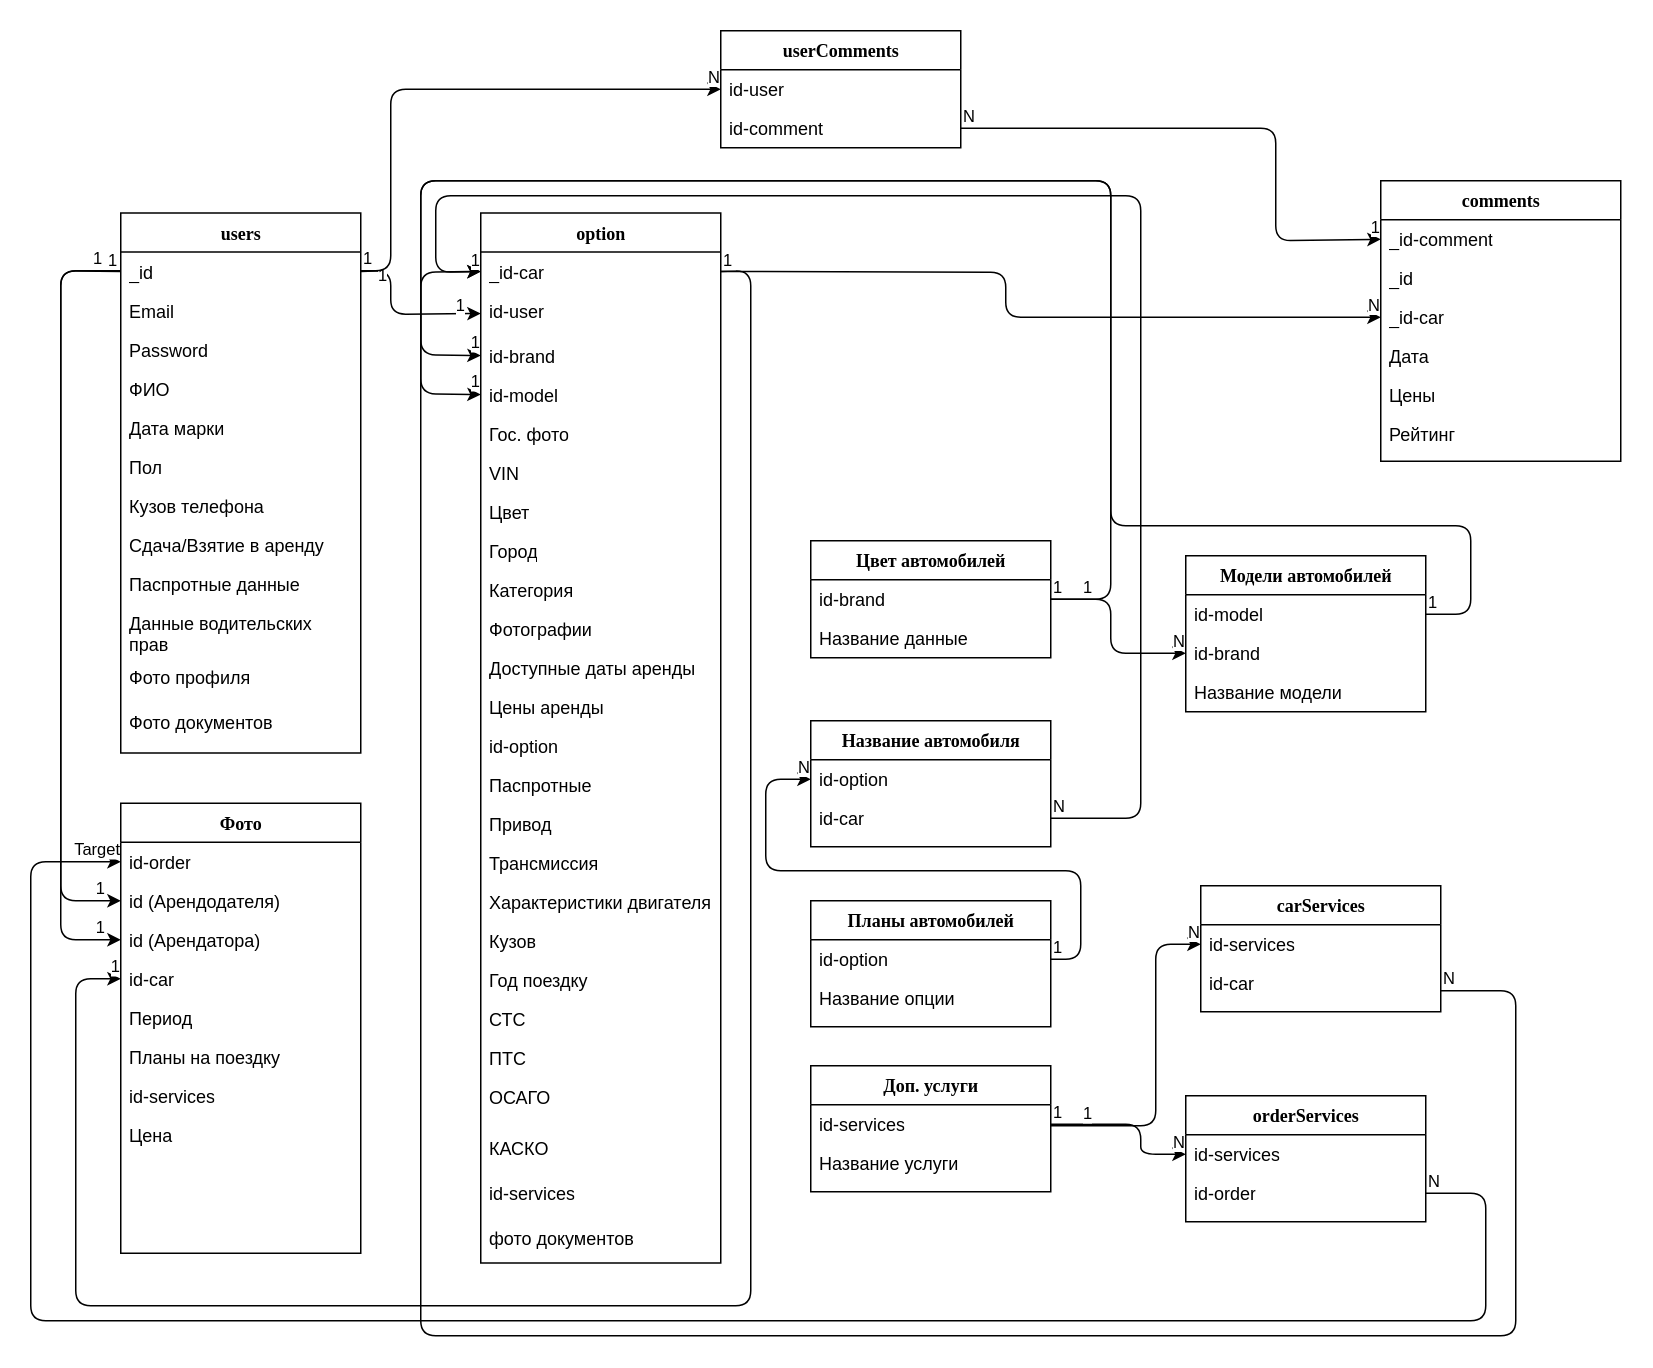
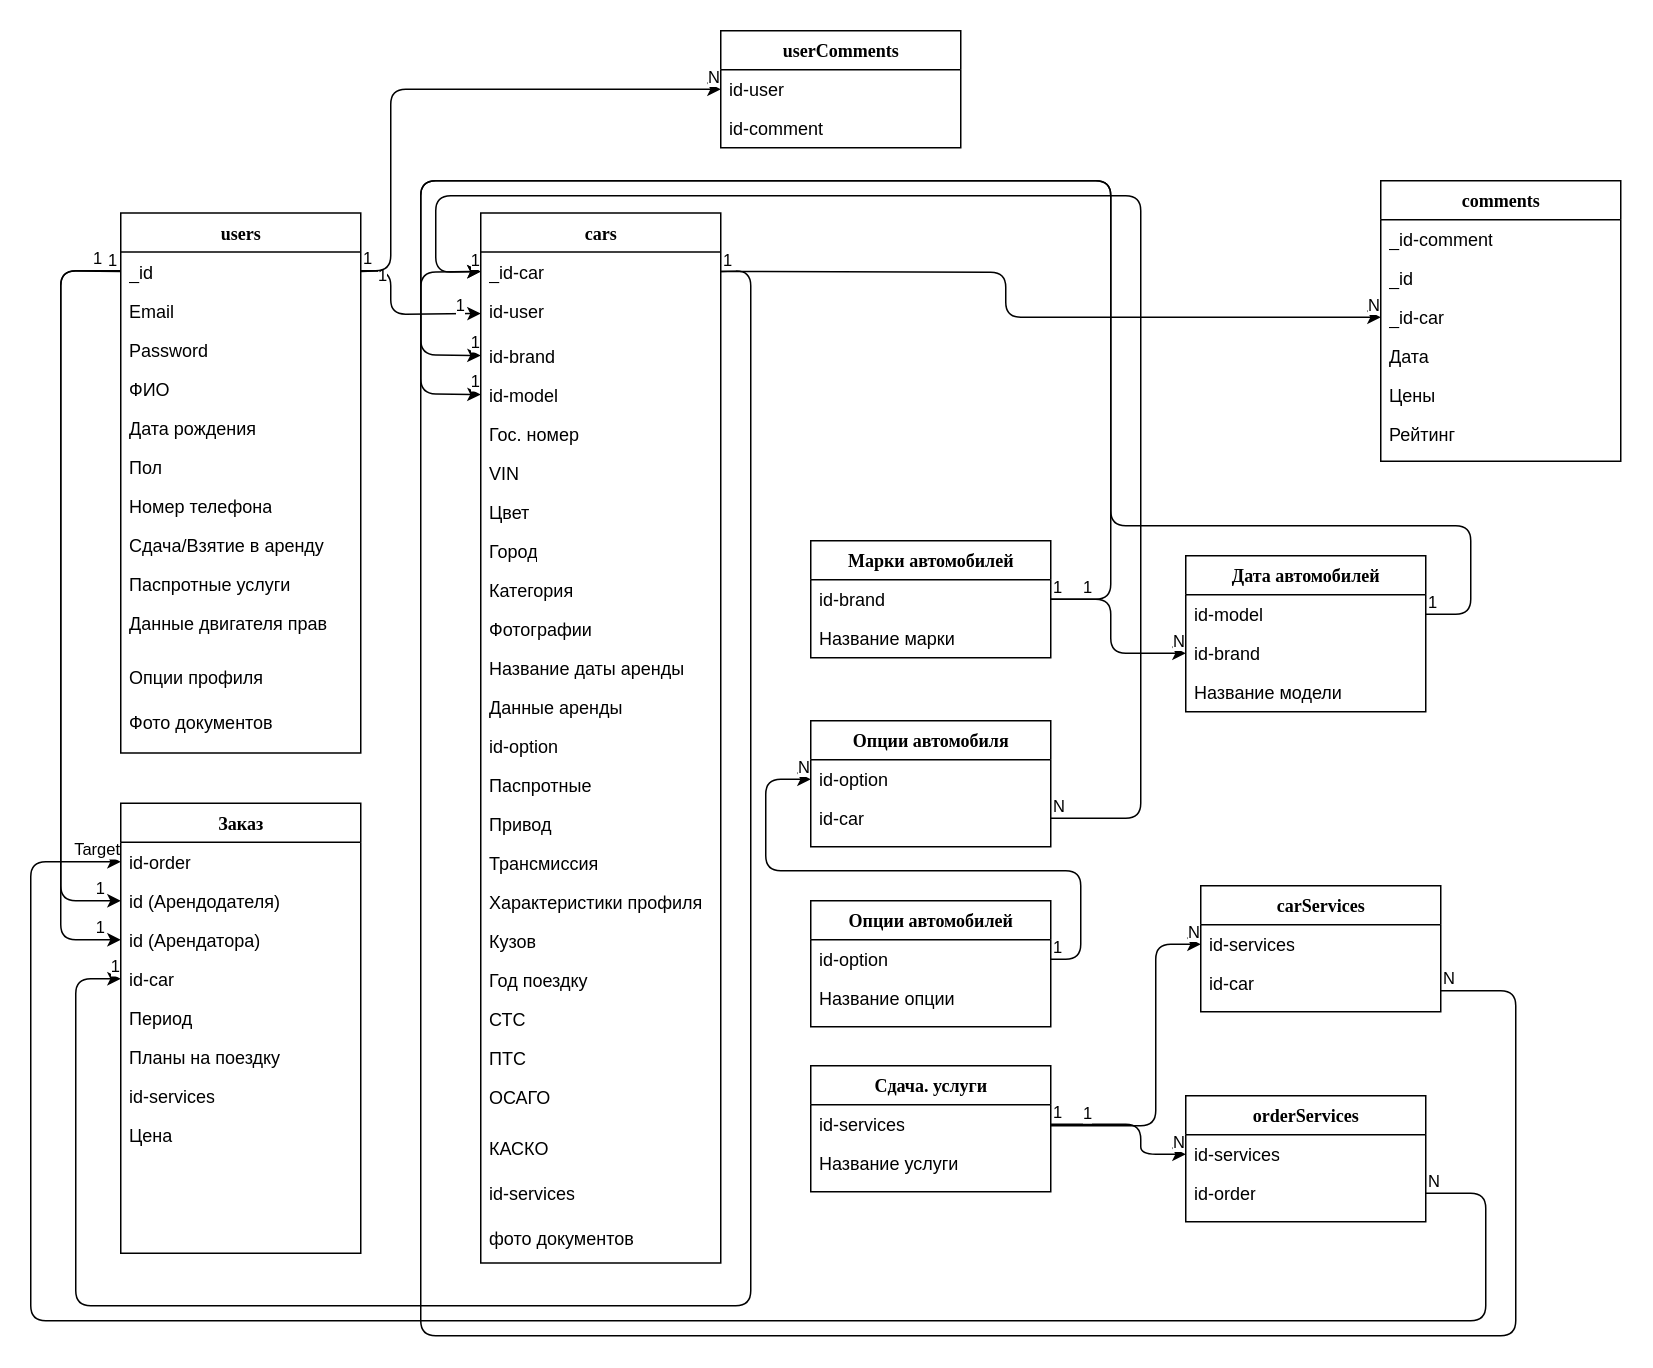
(1212, 128) -> none
(602, 235) -> (602, 235)
(178, 430) -> (193, 430)
(530, 436) -> (535, 436)
(198, 508) -> (198, 508)
(932, 562) -> (932, 562)
(1307, 577) -> (1307, 577)
(213, 586) -> (213, 586)
(242, 636) -> (231, 625)
(893, 640) -> (888, 640)
(591, 670) -> (586, 670)
(188, 679) -> (193, 679)
(543, 709) -> (553, 709)
(932, 742) -> (932, 742)
(242, 825) -> (242, 825)
(602, 915) -> (598, 904)
(932, 922) -> (932, 922)
(932, 1087) -> (932, 1087)
